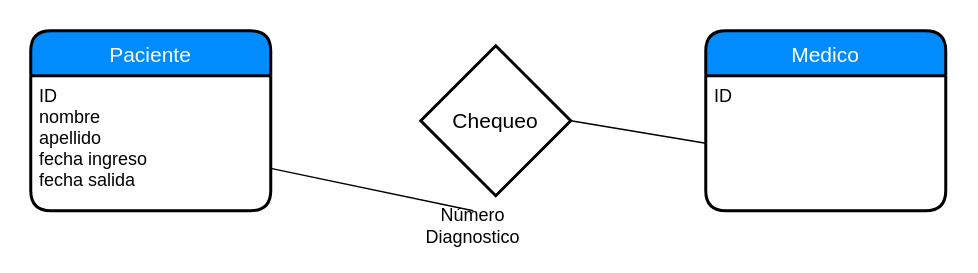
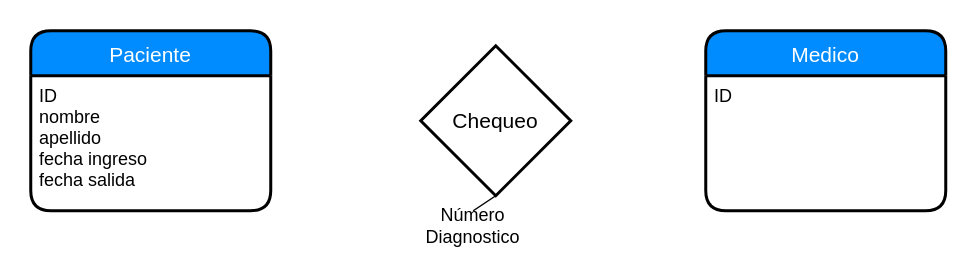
(636, 132) -> none
(373, 190) -> (484, 204)
